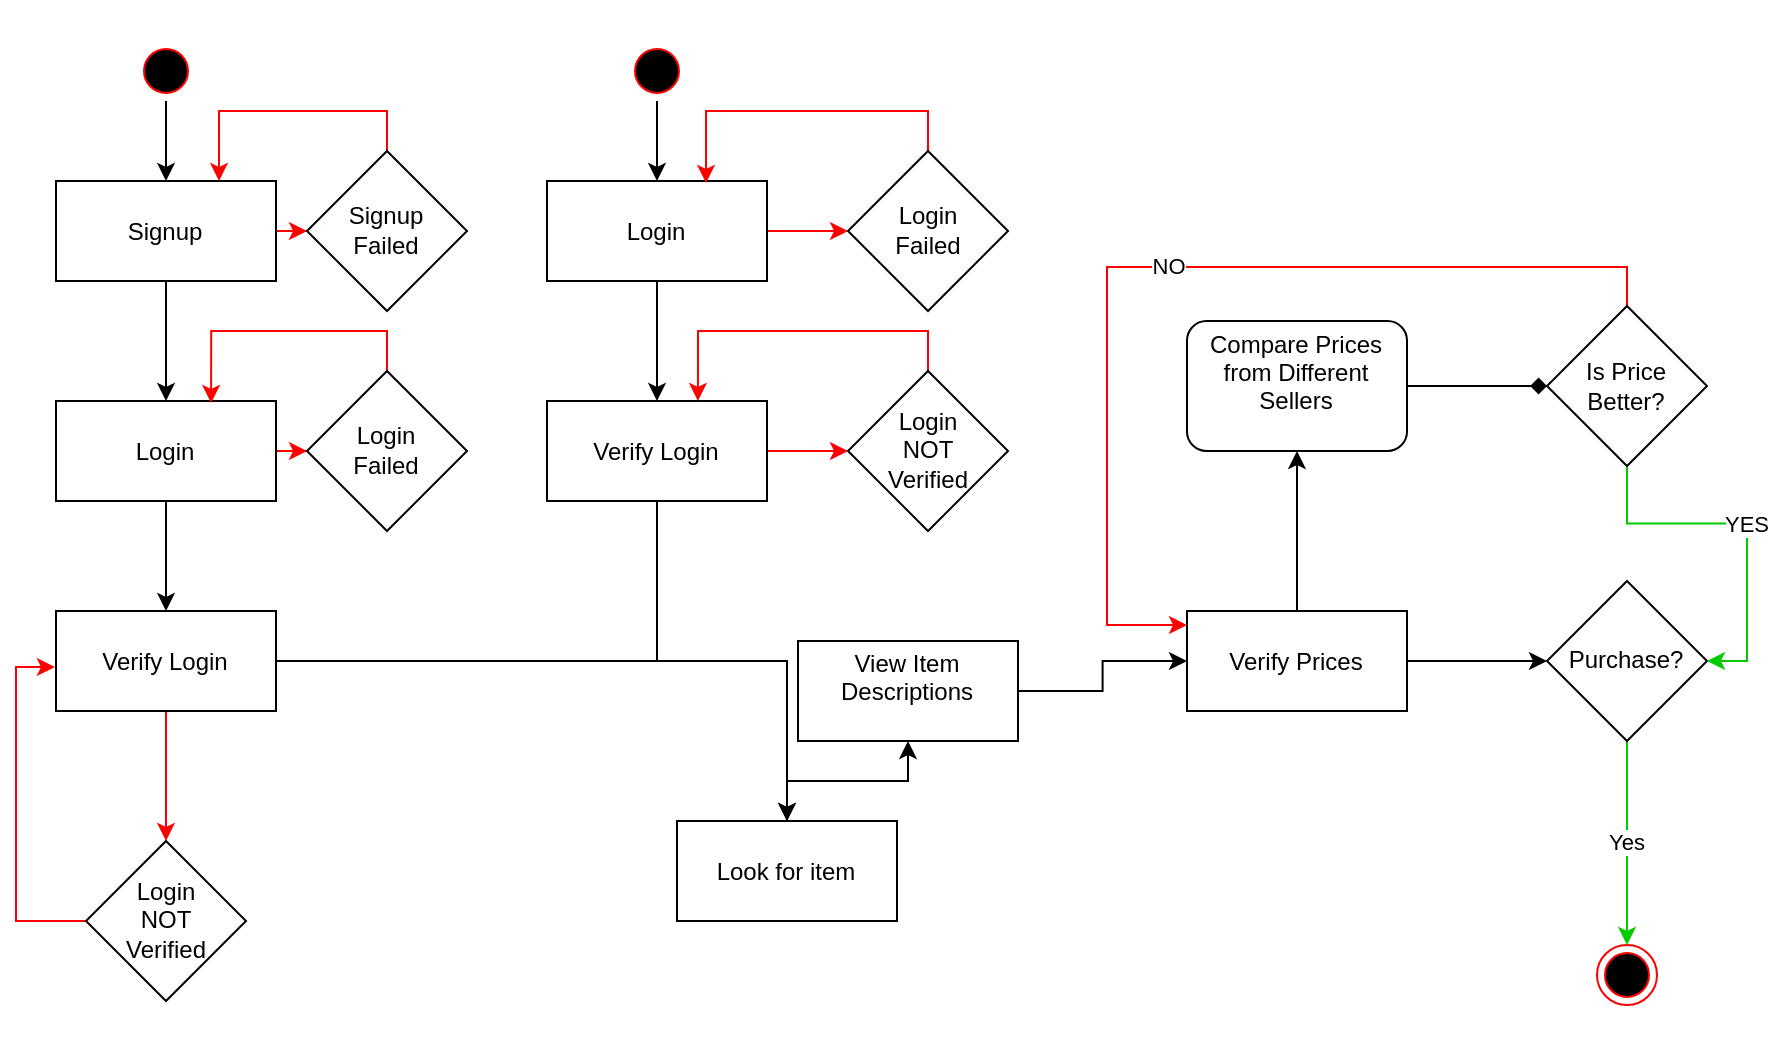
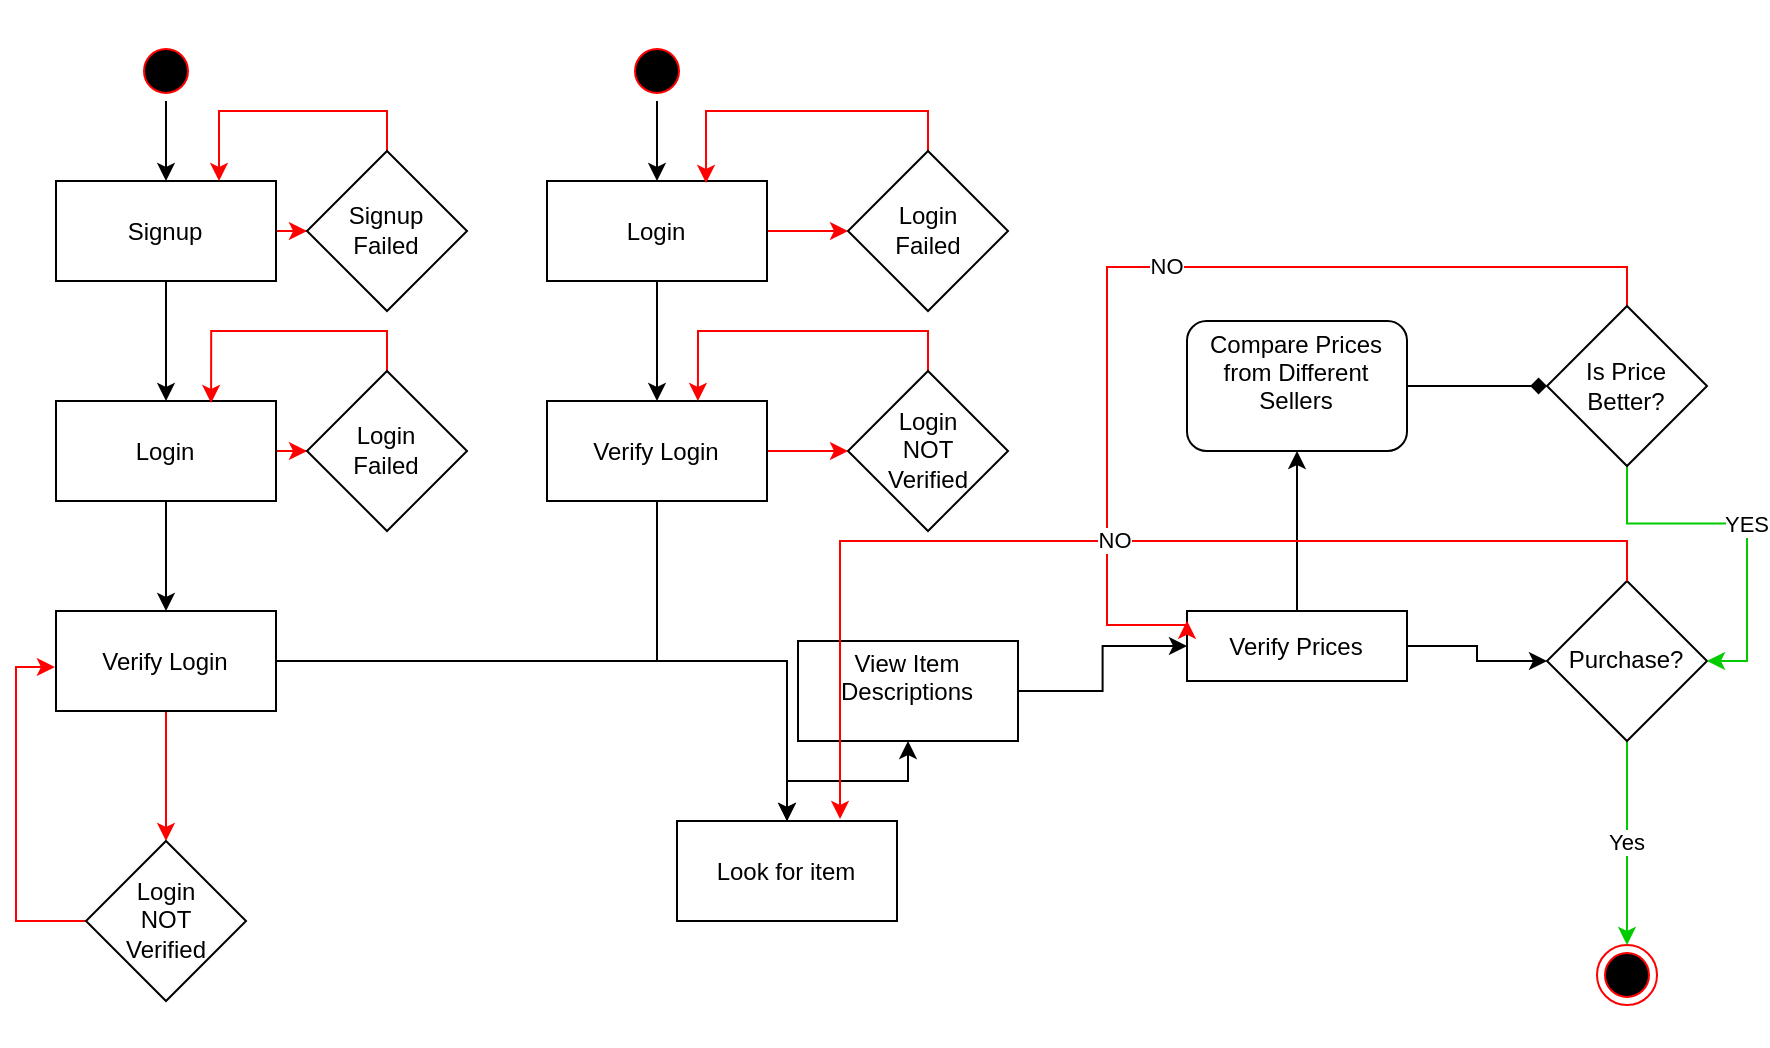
none -> (1119, 541)
(1297, 661) -> (1297, 646)
